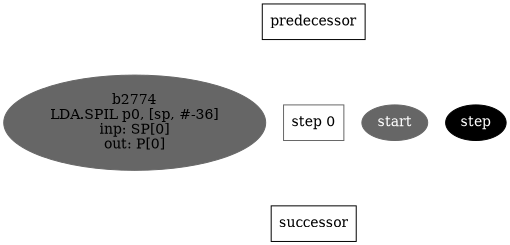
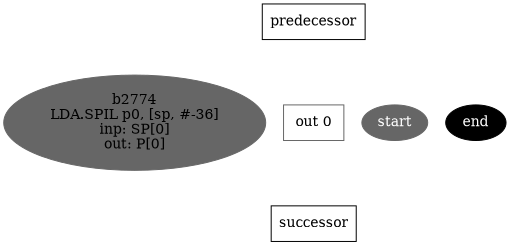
(314, 123) -> (314, 123)
(476, 123) -> (476, 123)
